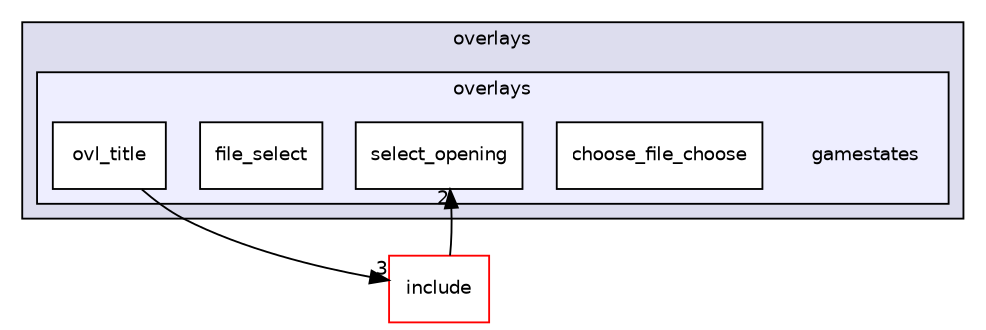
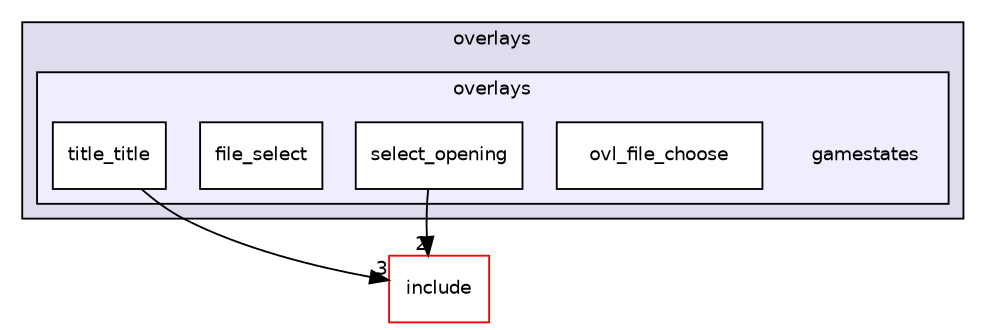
(109, 156) -> (109, 156)
(660, 156) -> (660, 156)
(451, 232) -> (427, 213)
